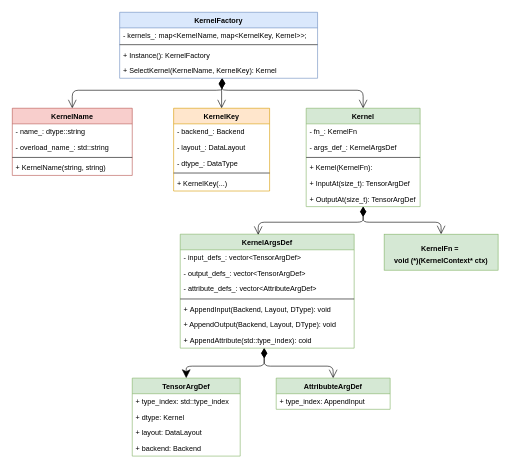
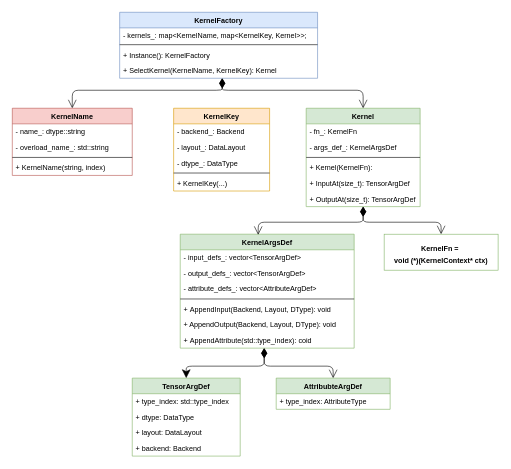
(222, 99) -> none
(66, 168) -> (64, 168)
(441, 252) -> (441, 252)
(326, 402) -> (329, 402)
(162, 418) -> (167, 418)
